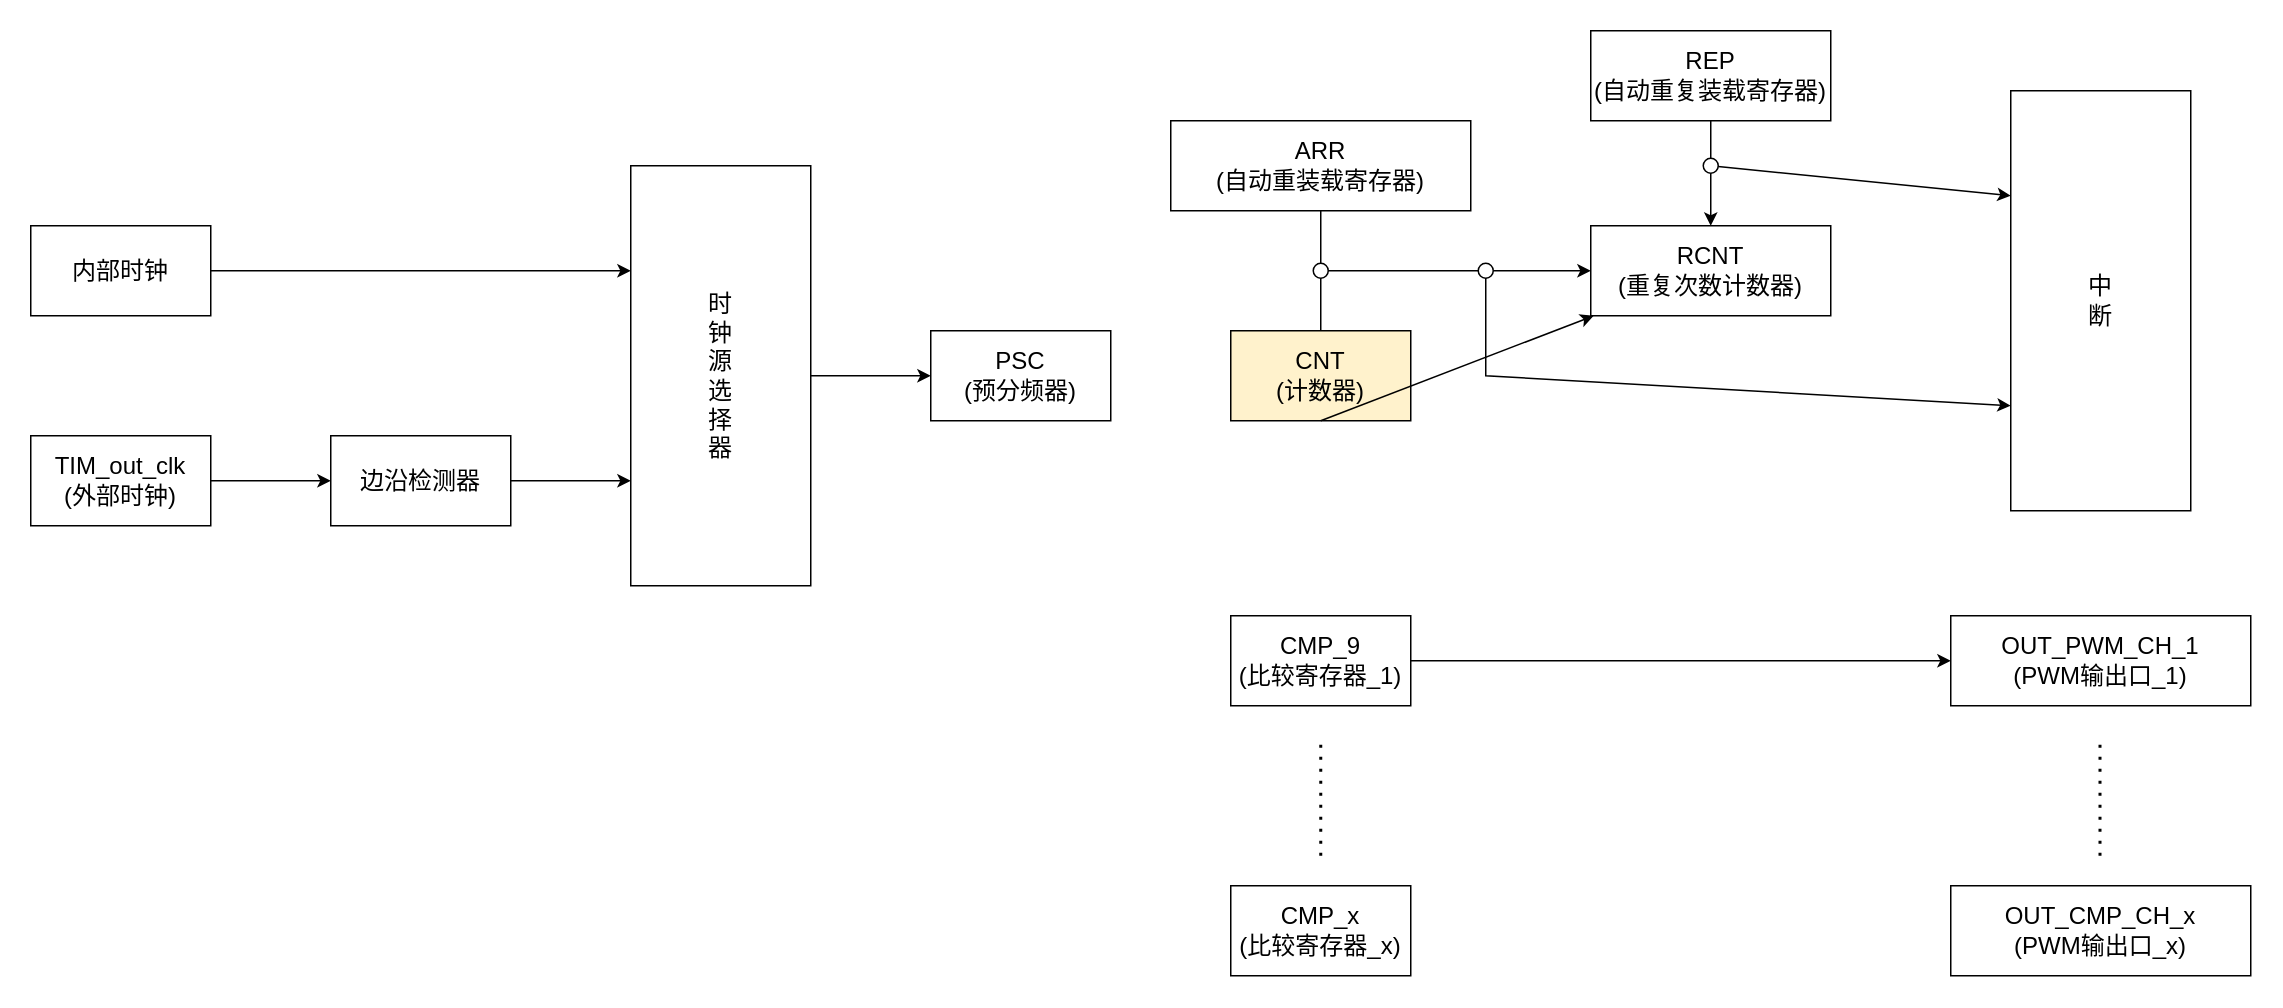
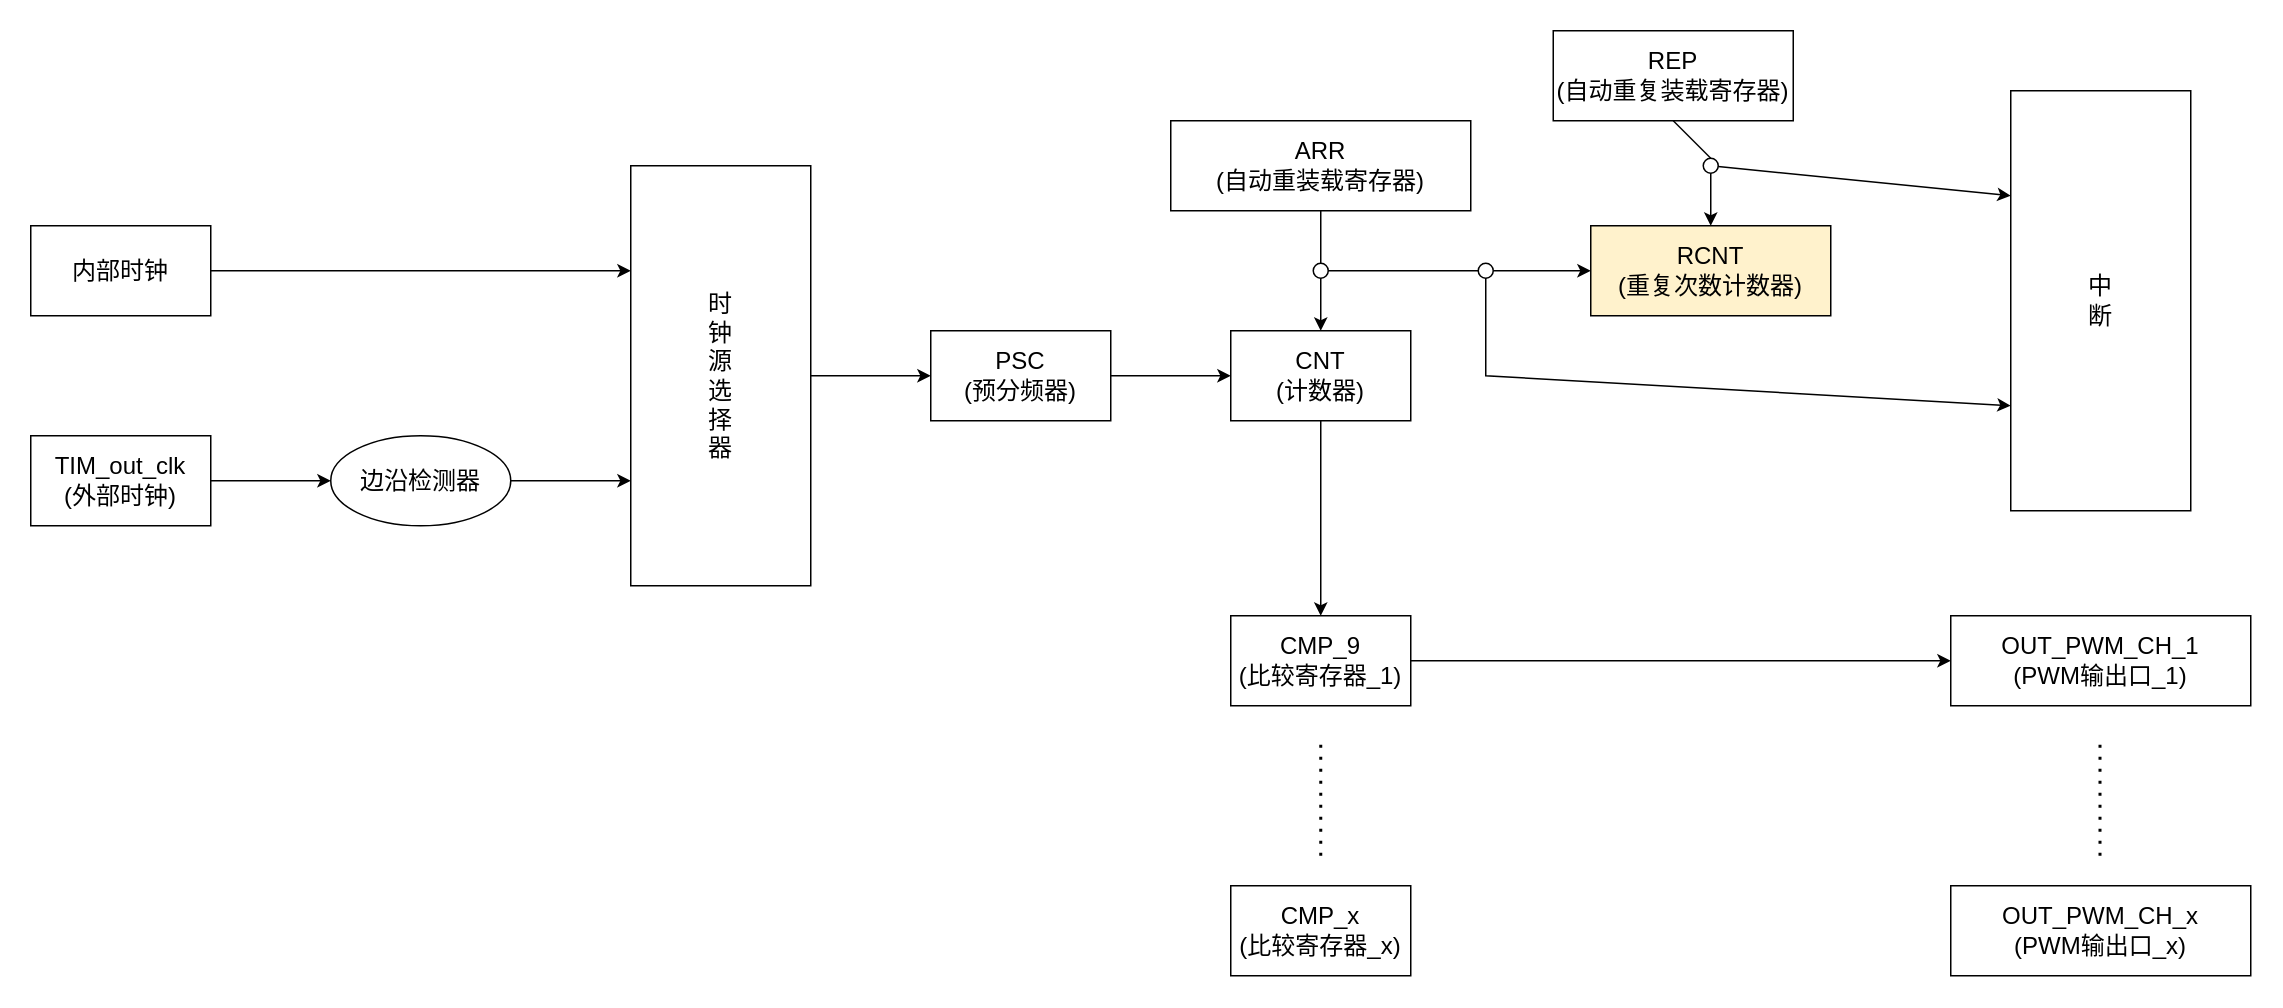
(1711, 76) -> (1673, 76)
(1711, 271) -> (1711, 271)
(1321, 323) -> (1321, 319)
(1453, 370) -> (1321, 513)
none -> (1166, 376)
(1321, 376) -> (1321, 376)
(421, 481) -> (421, 481)
(2101, 931) -> (2101, 931)
